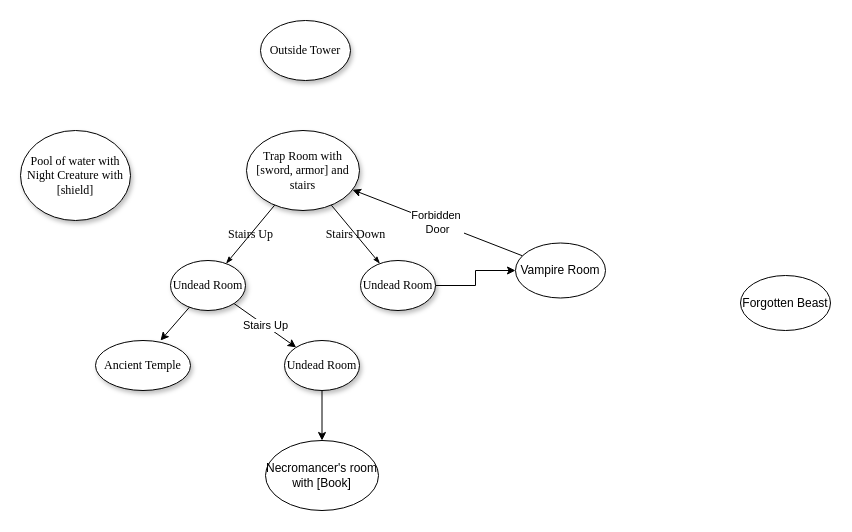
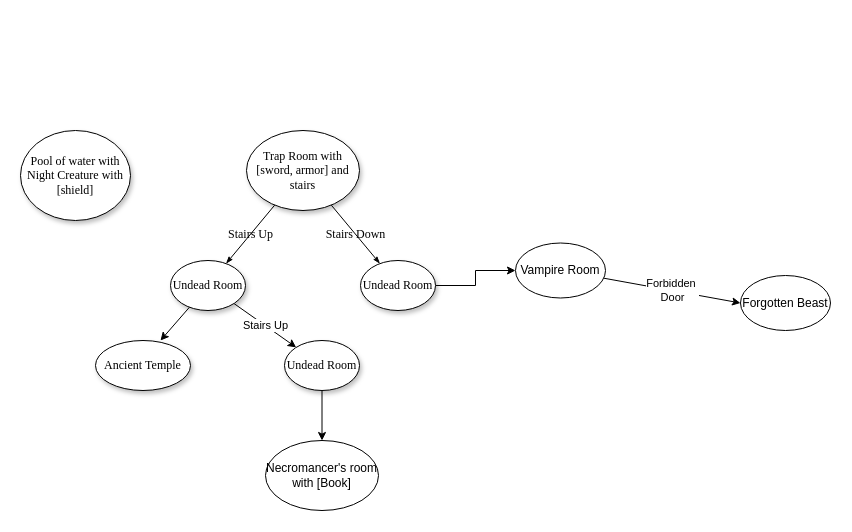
(306, 51) -> none
(395, 206) -> (631, 283)
